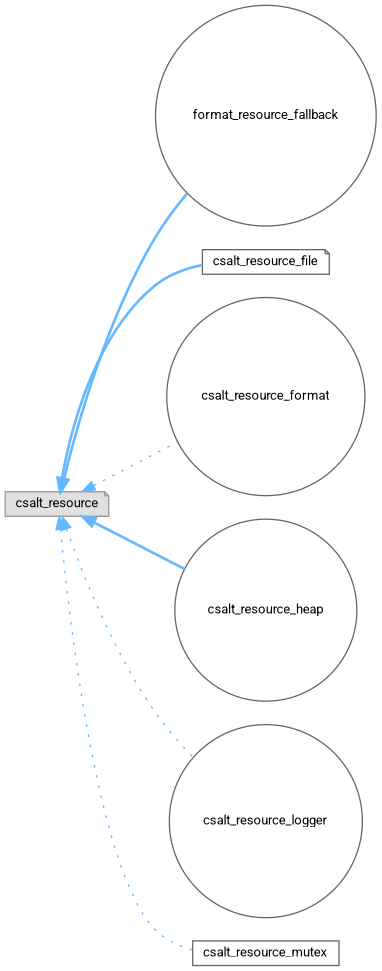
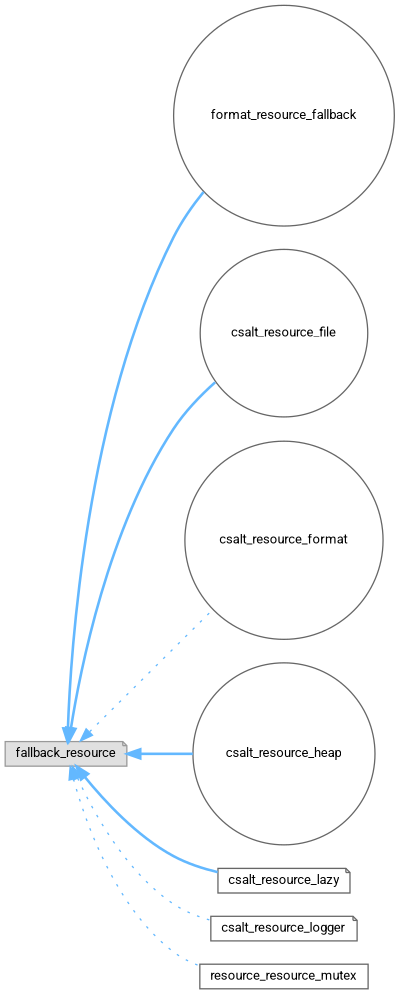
(266, 262) -> (284, 333)
(57, 504) -> (66, 754)
(266, 821) -> (284, 929)
none -> (284, 881)
(266, 953) -> (284, 977)
